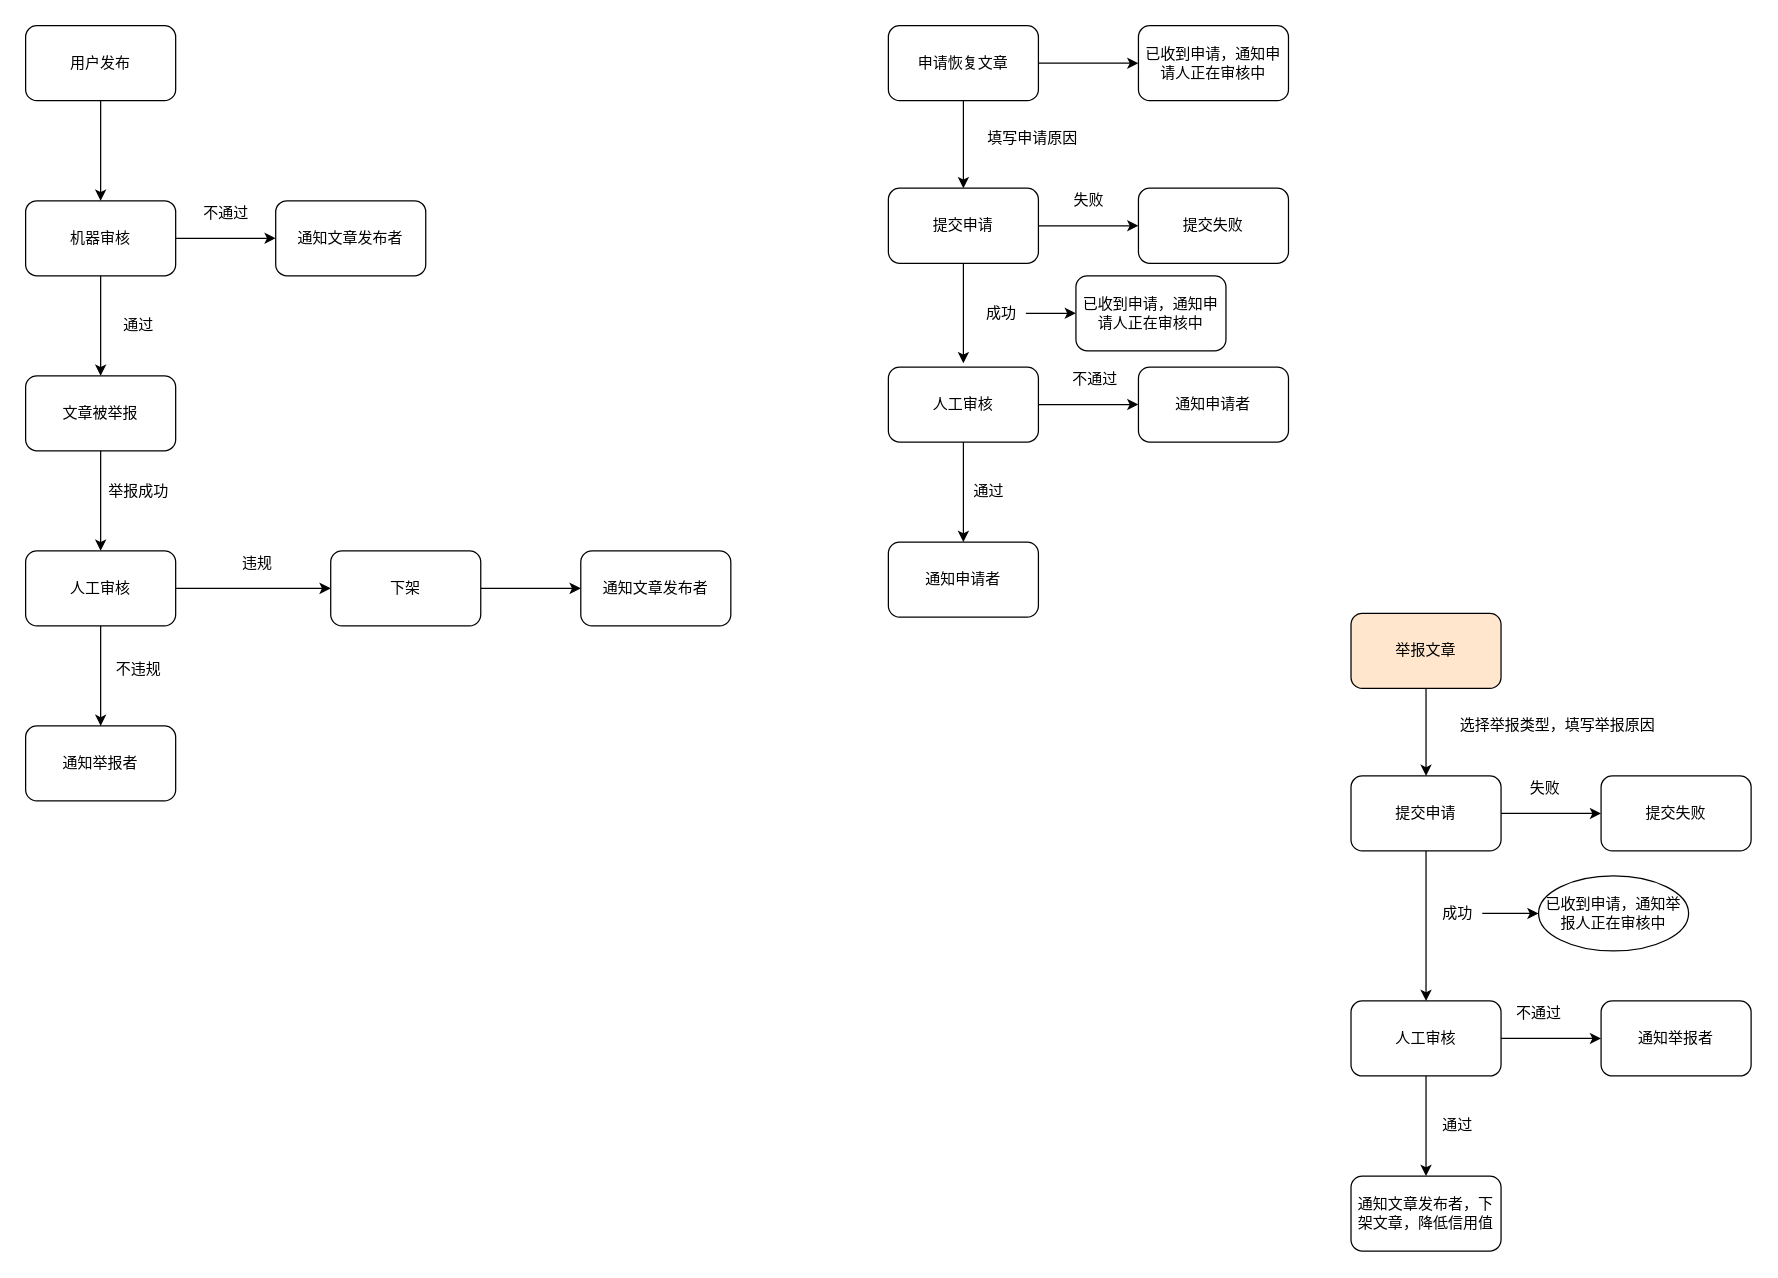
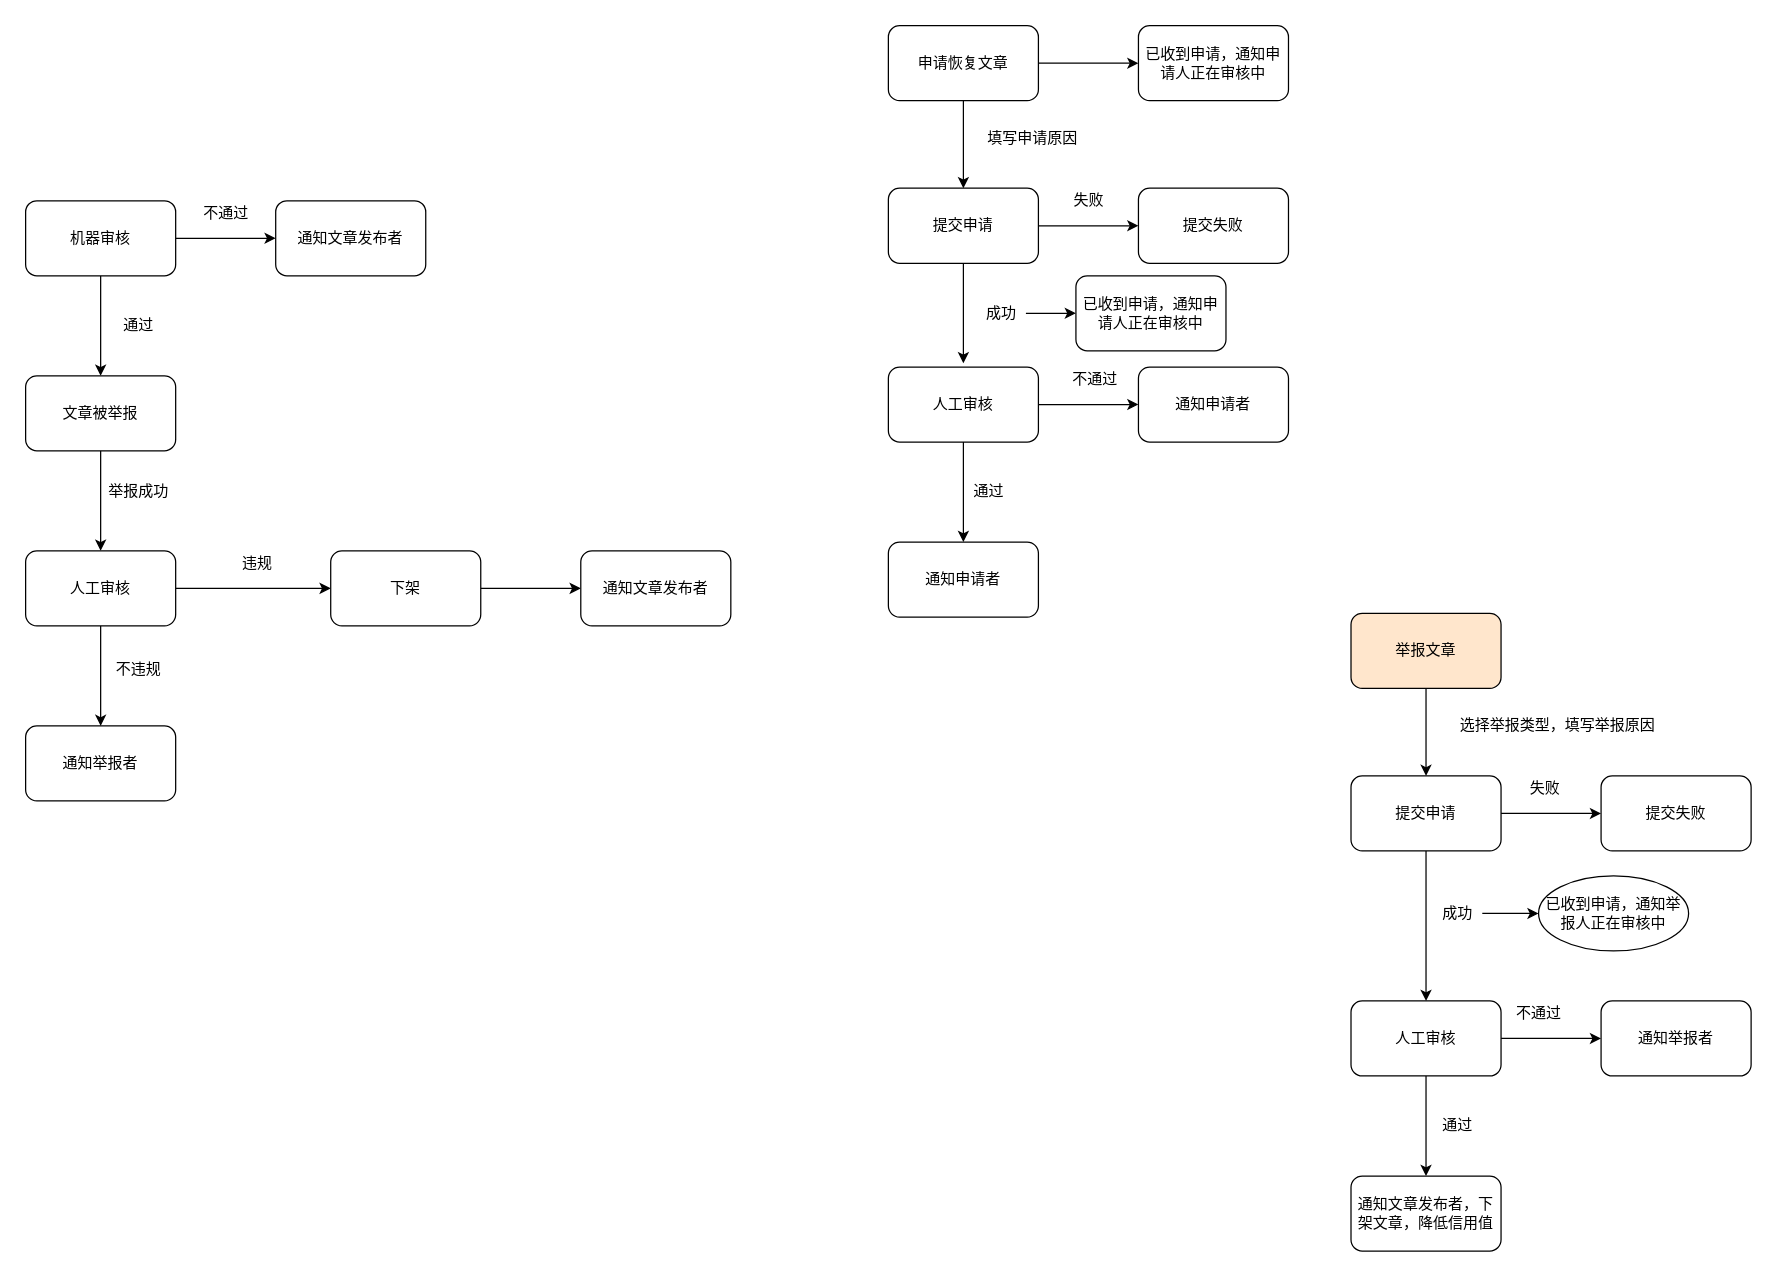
(101, 63) -> none
(101, 147) -> none
